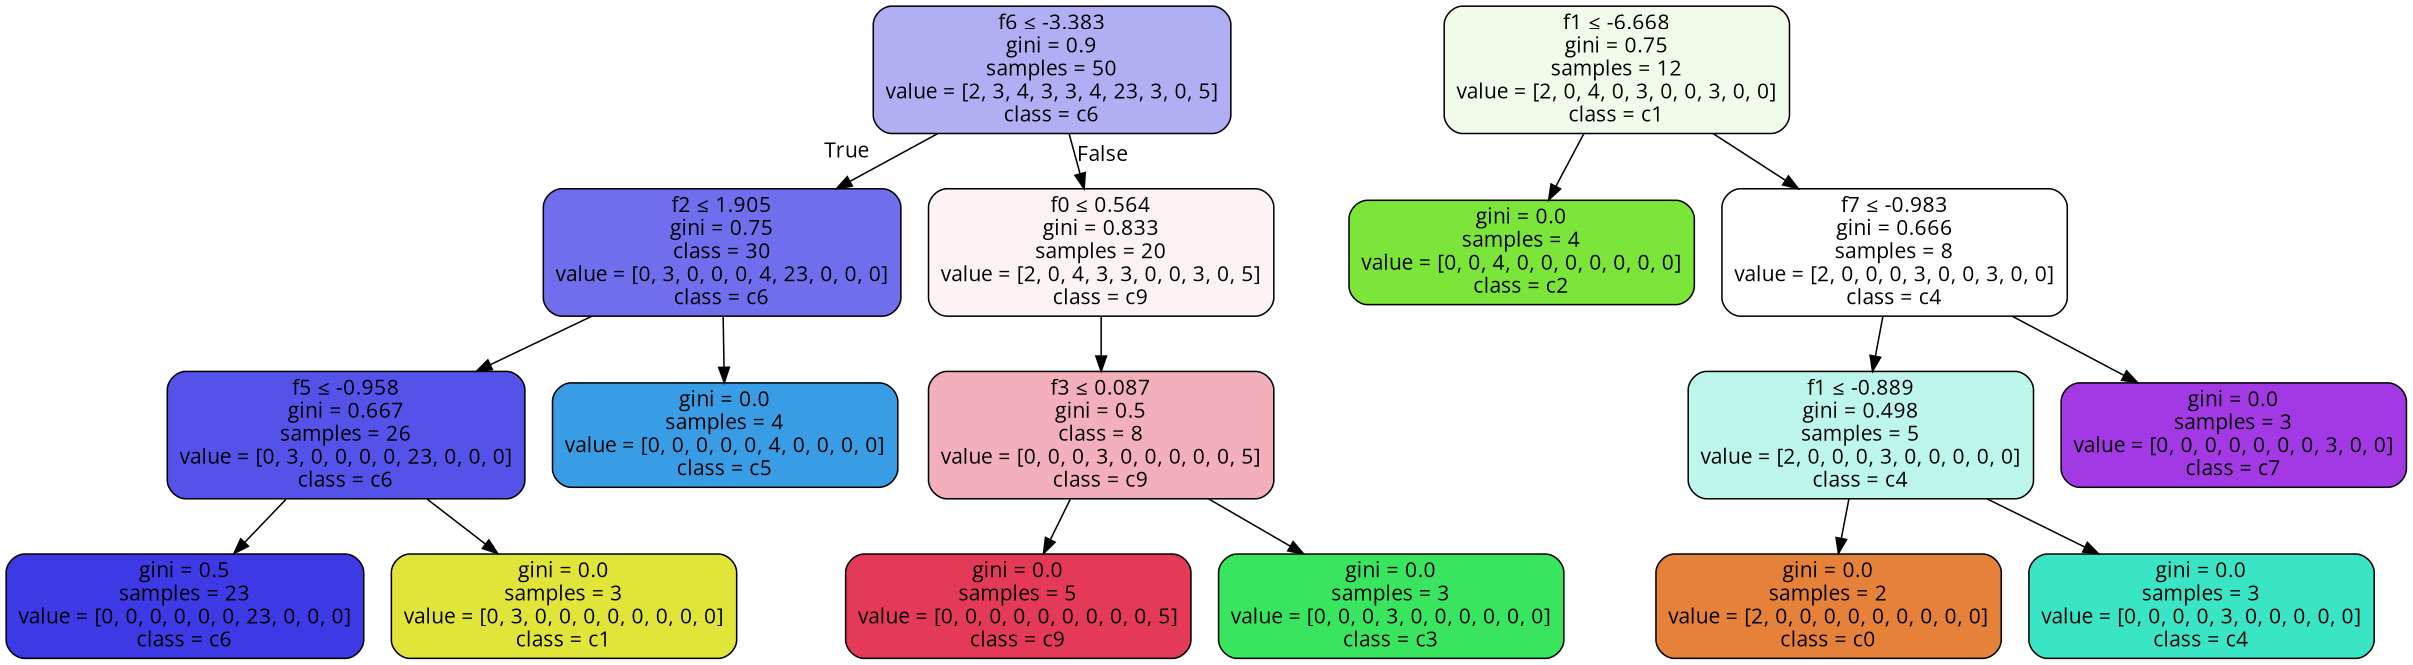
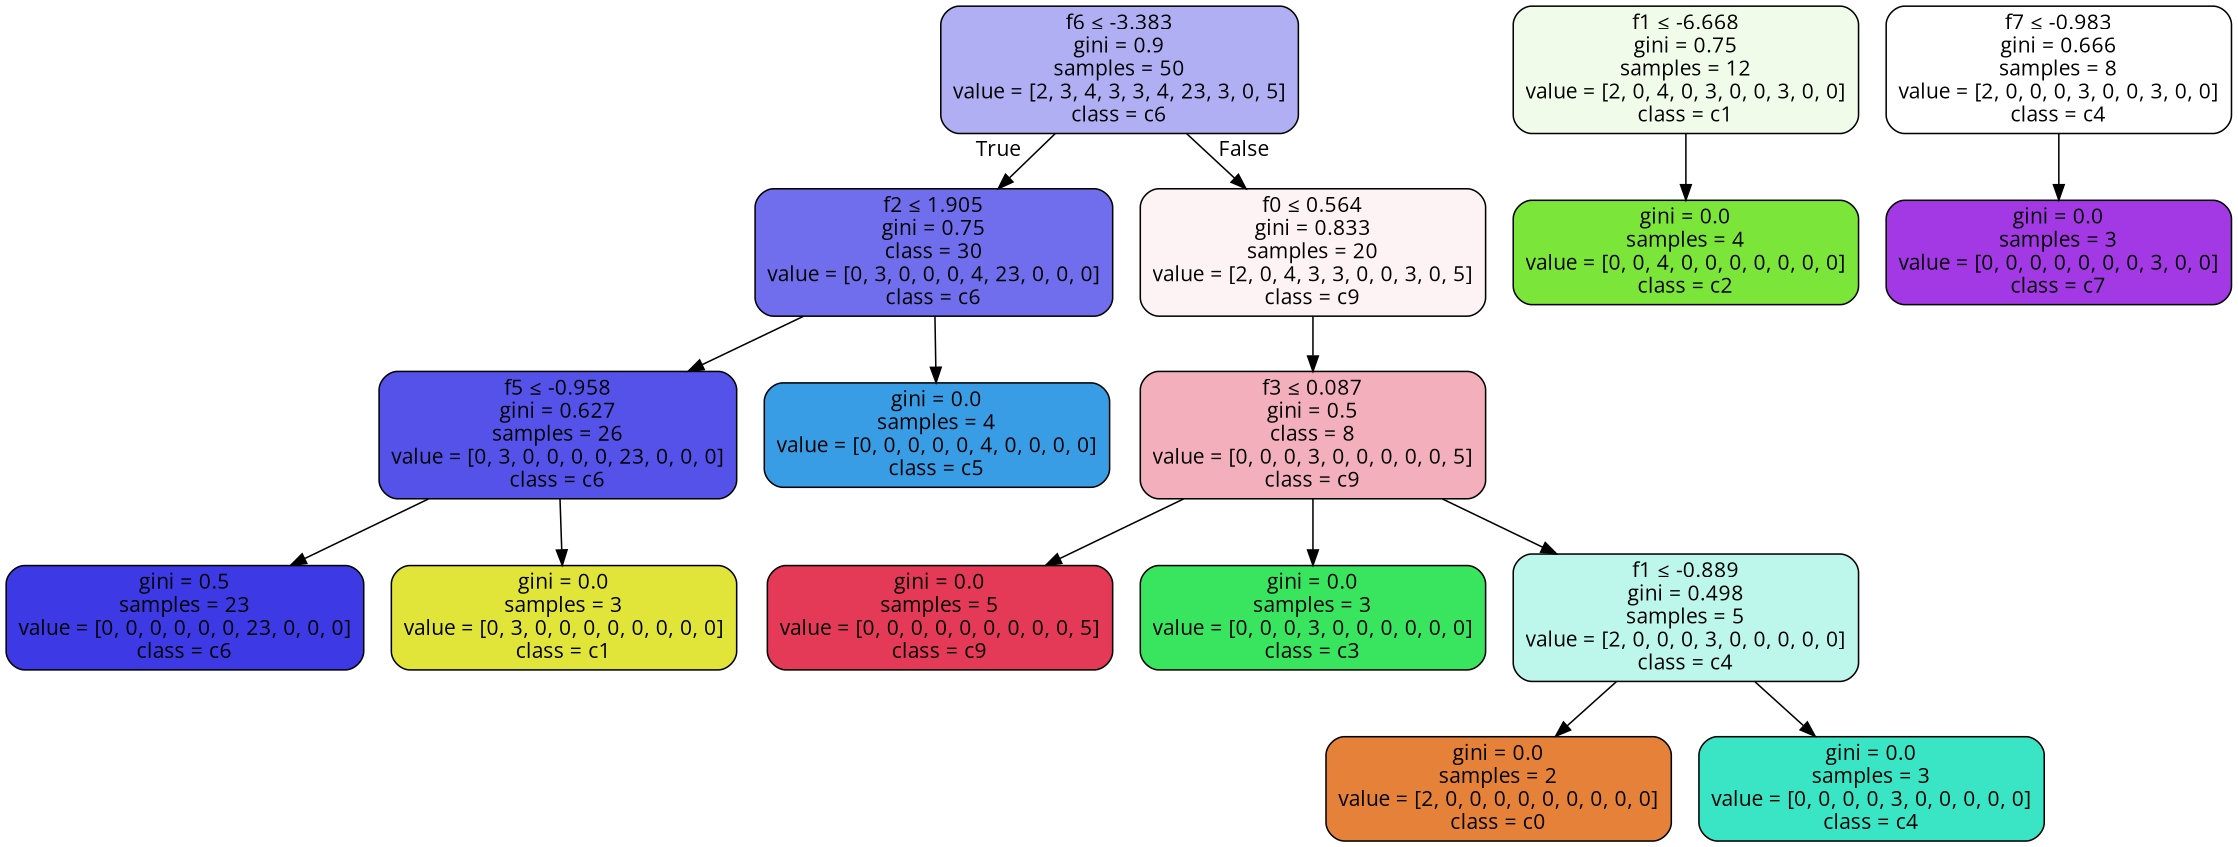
(1749, 157) -> none
(1879, 336) -> (1493, 523)
(346, 411) -> (558, 411)
